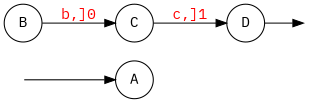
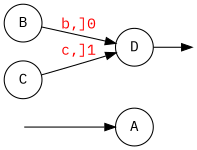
(73, 23) -> (74, 34)
